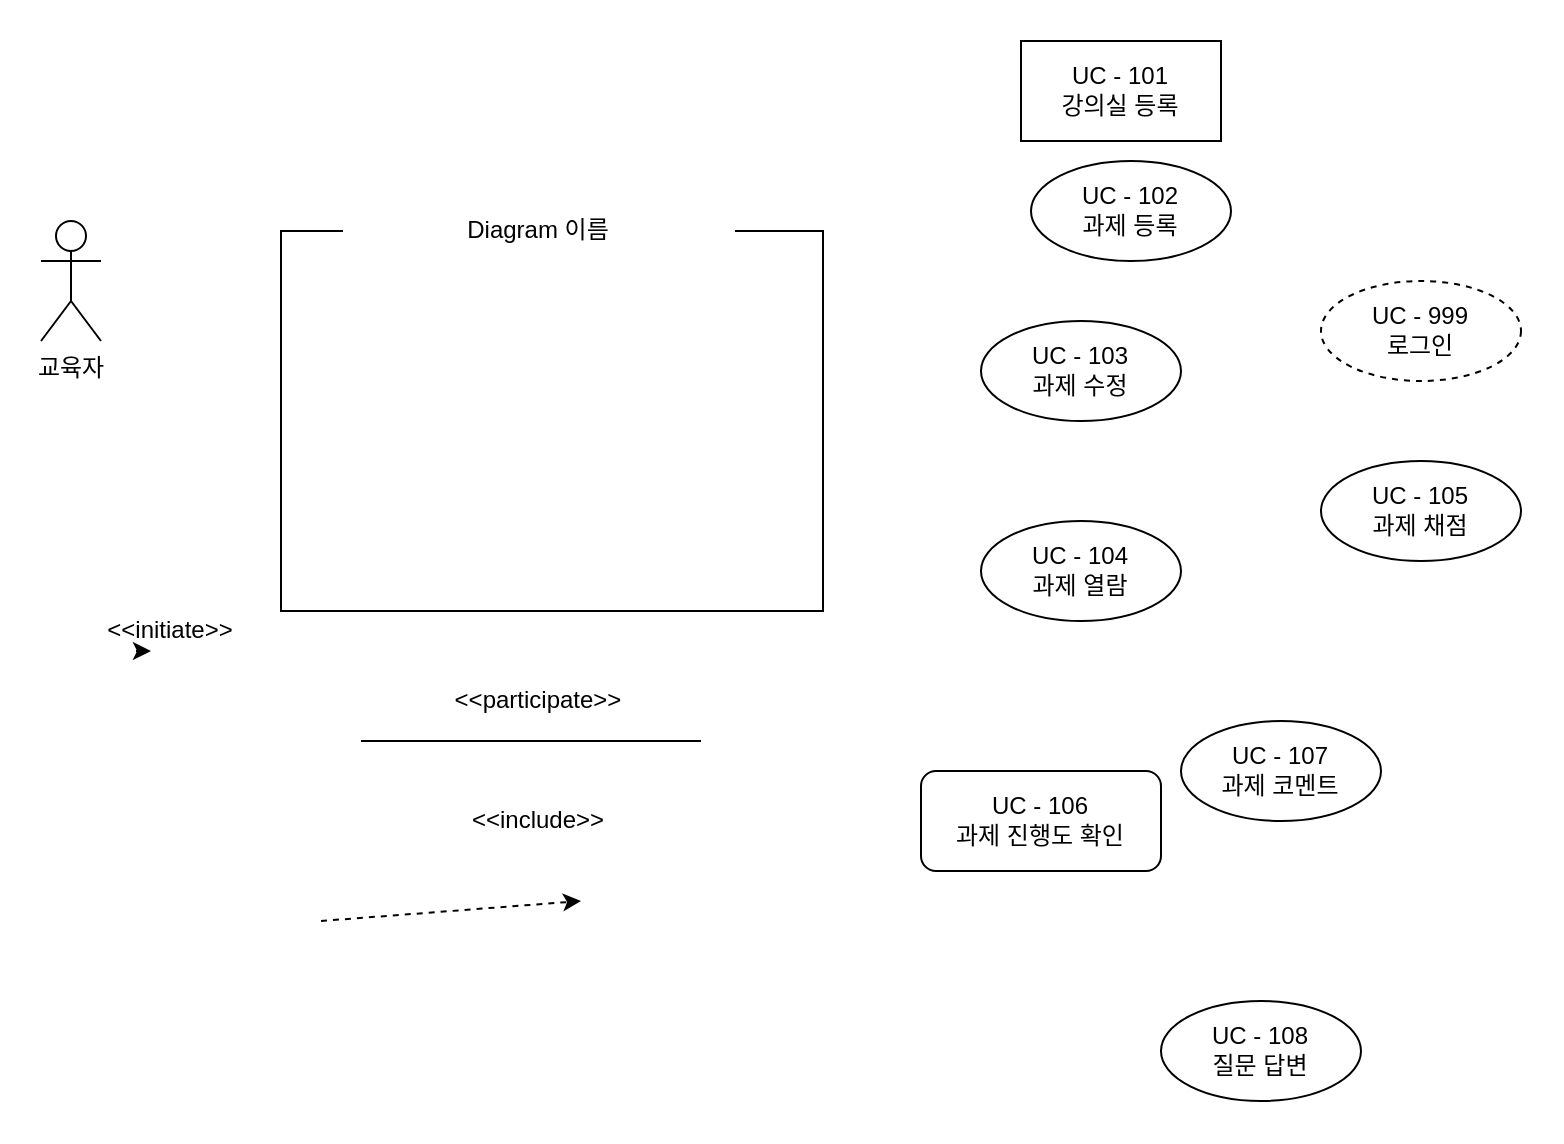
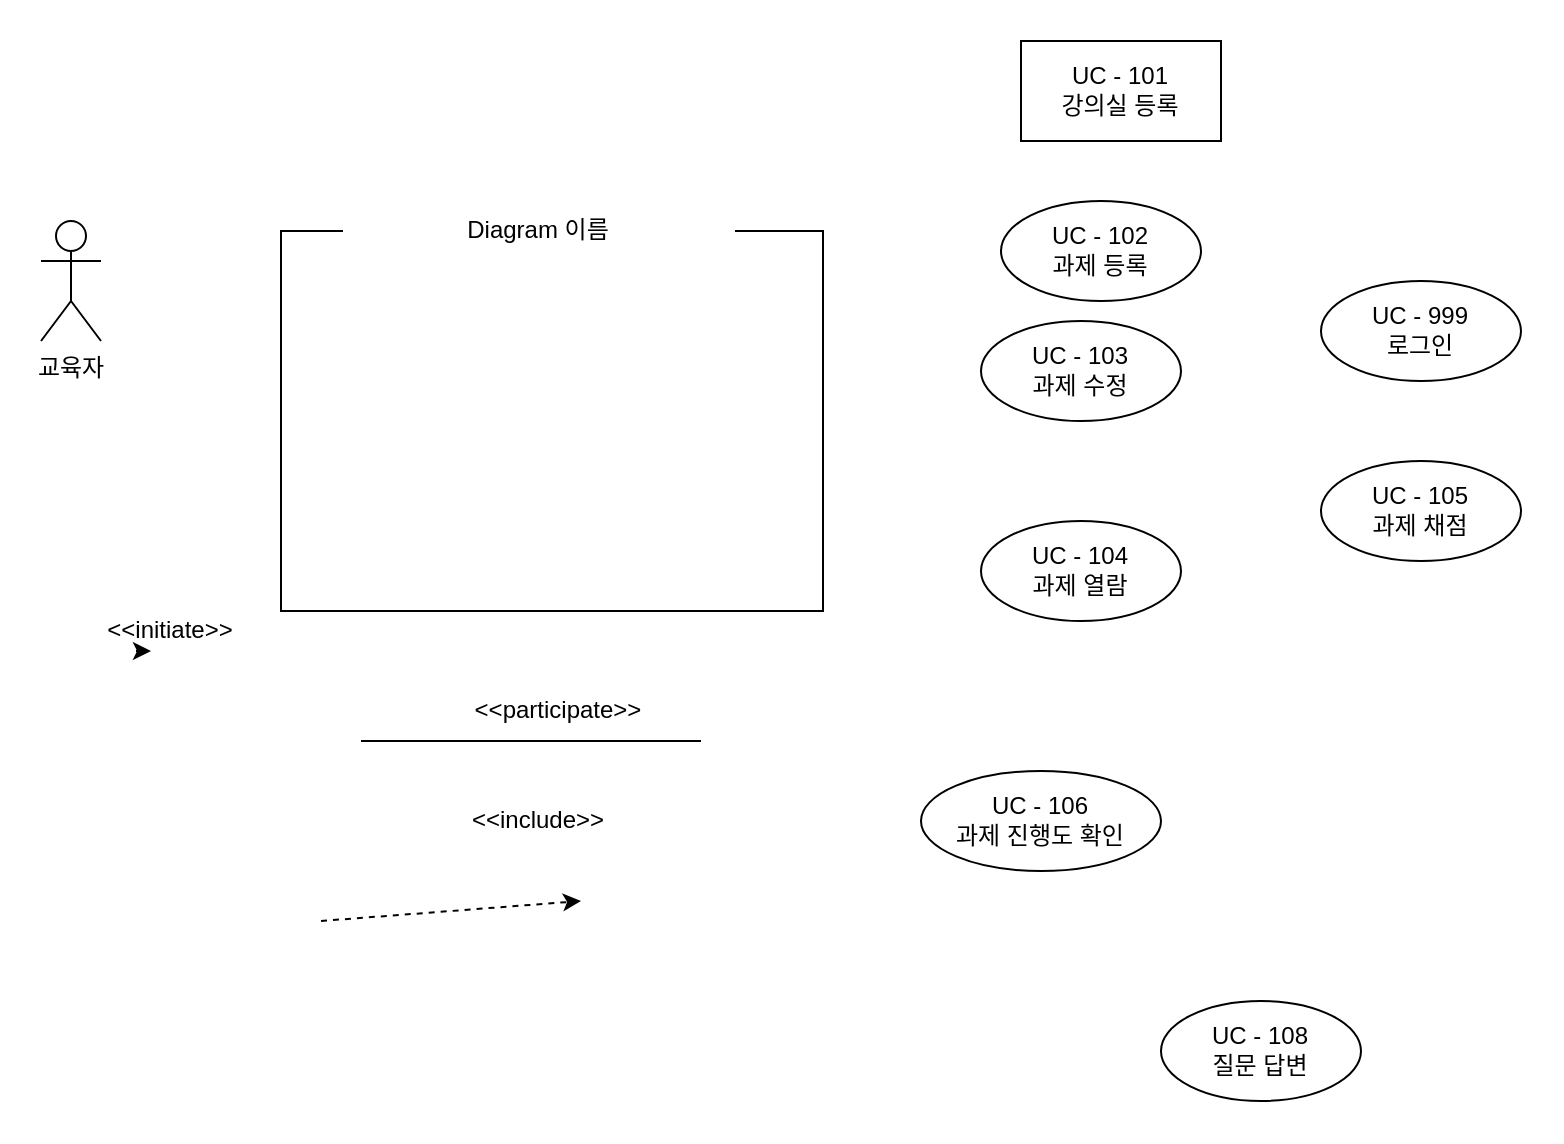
(1131, 211) -> (1101, 251)
(1421, 331) -> (1421, 331)
(539, 701) -> (559, 711)
(1281, 771) -> none
(1041, 821) -> (1041, 821)
